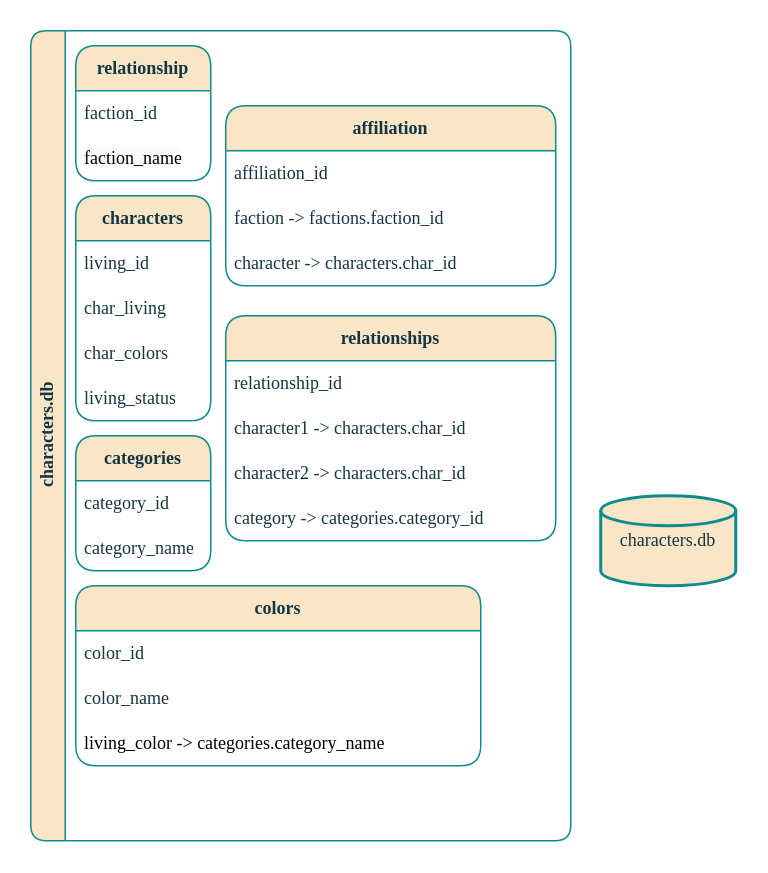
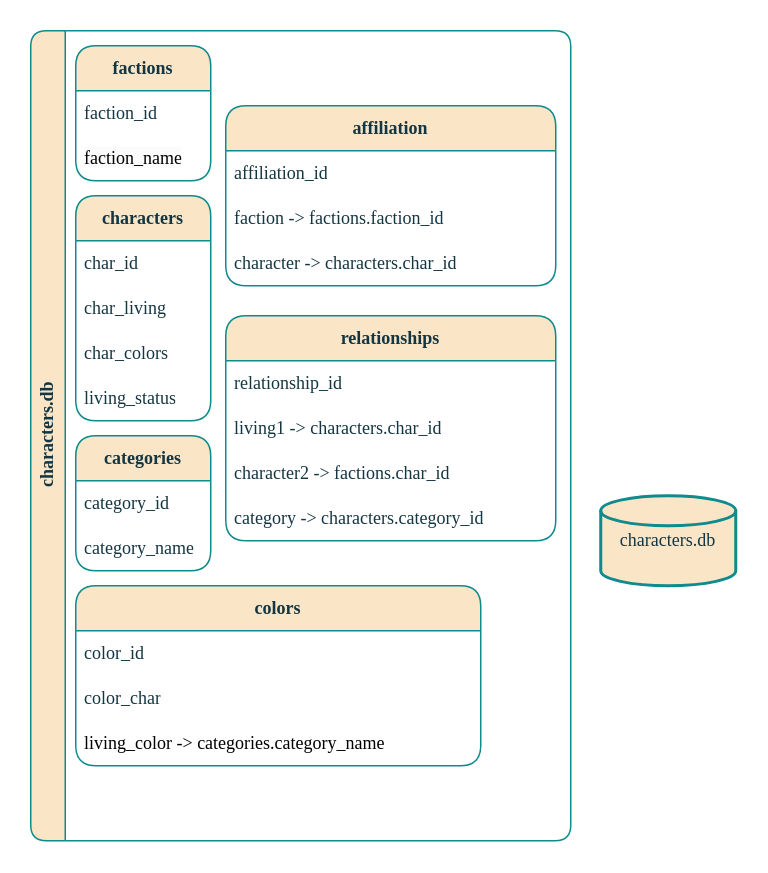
(143, 68) -> (143, 68)
(121, 263) -> (118, 263)
(387, 428) -> (365, 428)
(387, 473) -> (374, 473)
(392, 518) -> (392, 518)
(133, 698) -> (133, 698)
